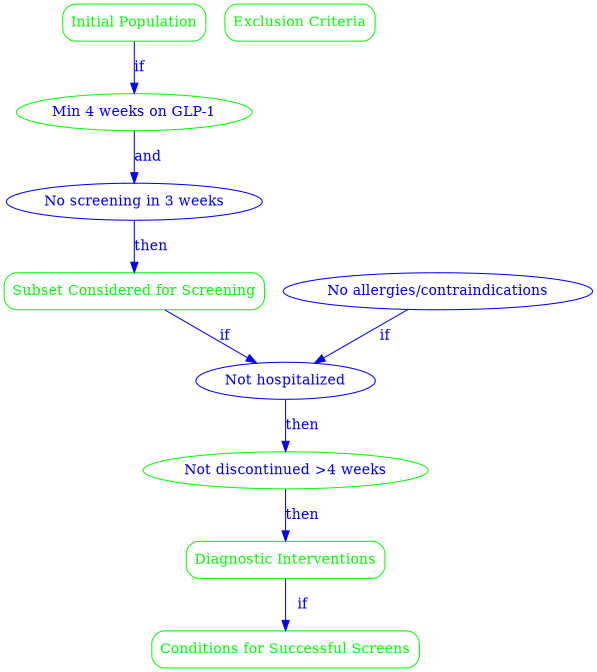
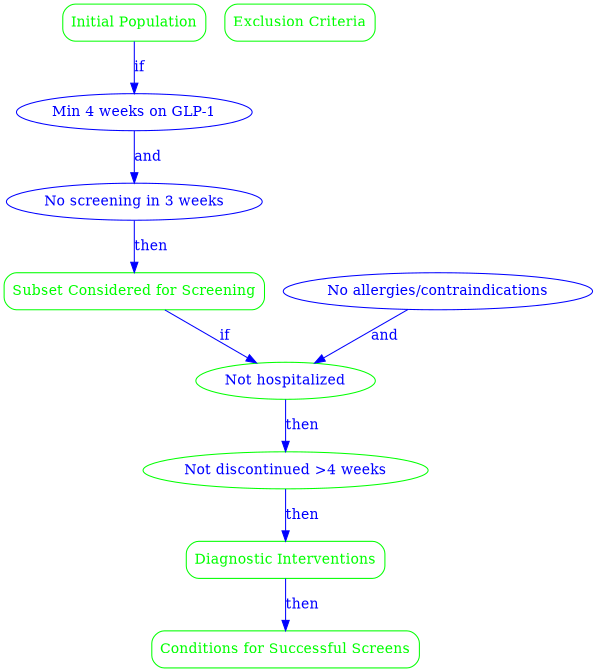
(134, 112) -> (134, 112)
(385, 336) -> (385, 336)
(286, 381) -> (286, 381)
(303, 605) -> (303, 605)
